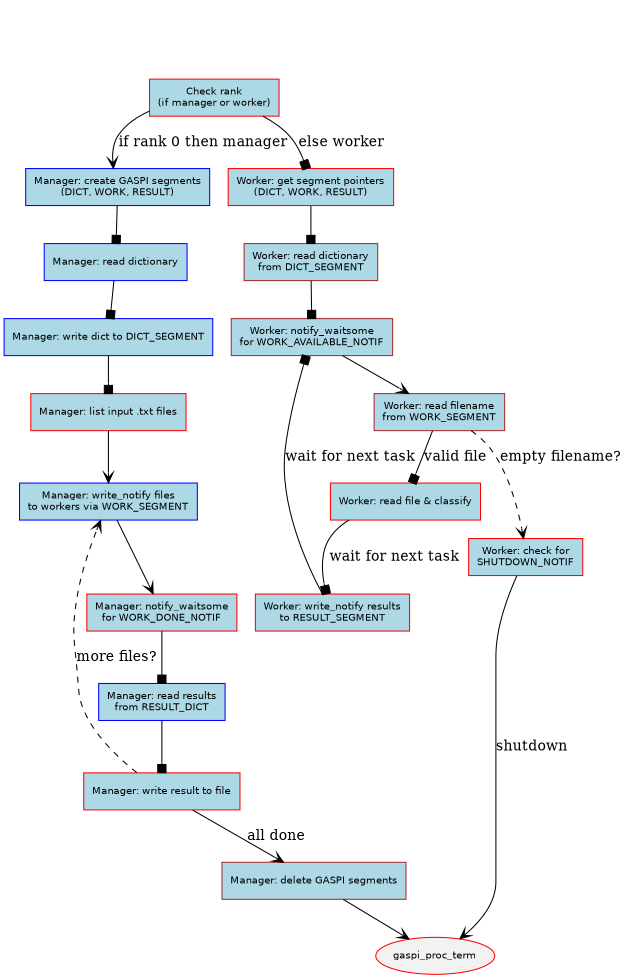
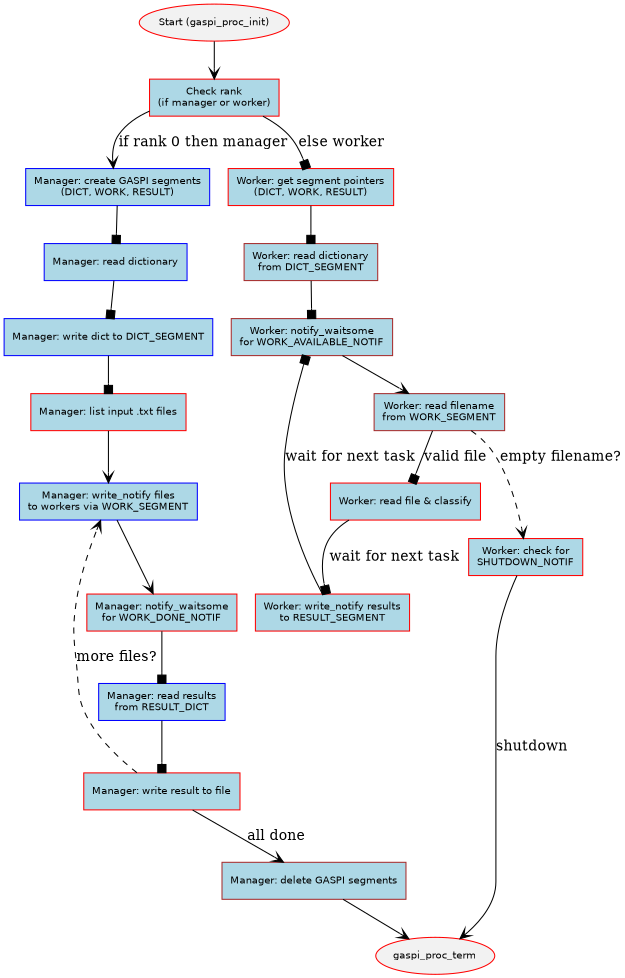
none -> (214, 23)
